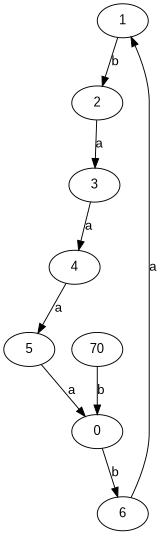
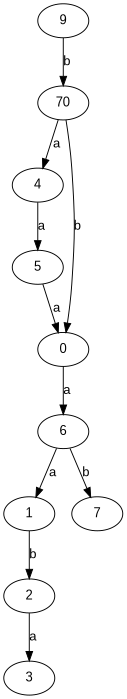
none -> (63, 21)
(86, 221) -> (52, 139)
(115, 473) -> (67, 391)
none -> (97, 514)
